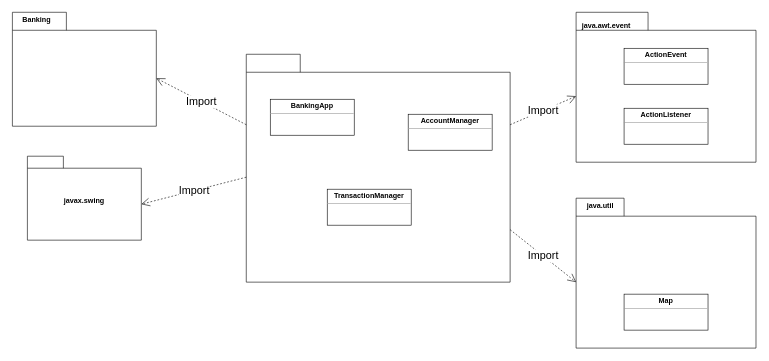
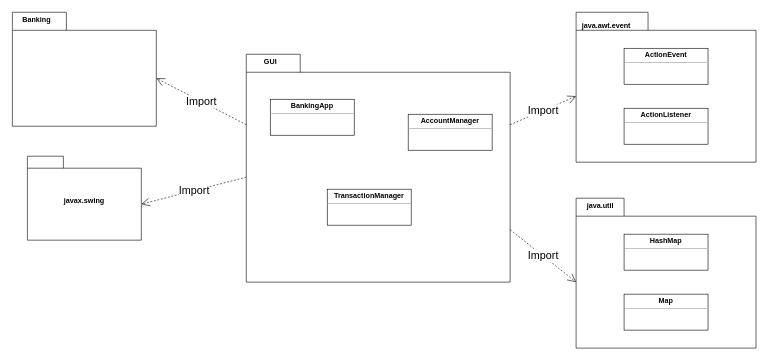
none -> (270, 62)
none -> (666, 252)
